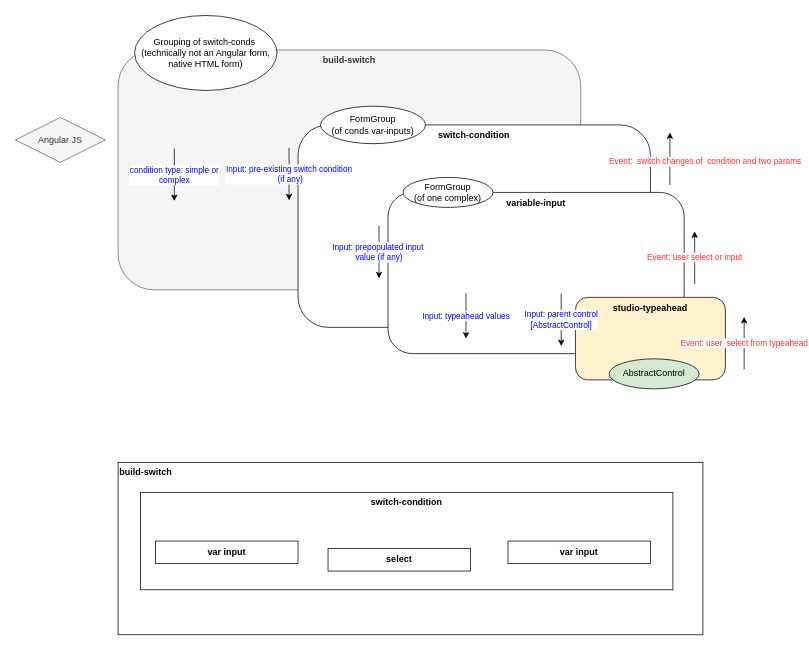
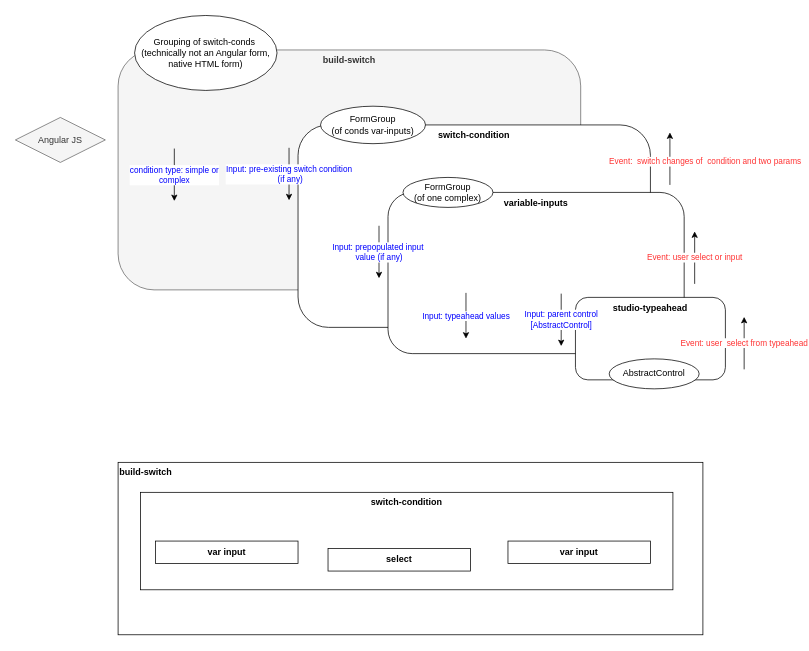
(536, 203) -> (536, 203)
(651, 339) -> (651, 339)
(654, 374) -> (654, 374)
